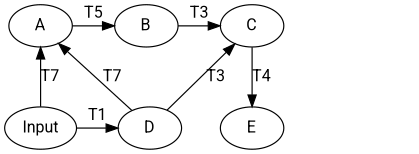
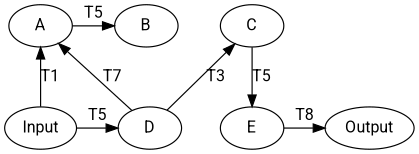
(193, 26) -> none
(50, 77) -> (50, 77)
(261, 77) -> (261, 77)
(97, 116) -> (97, 116)
none -> (370, 128)
